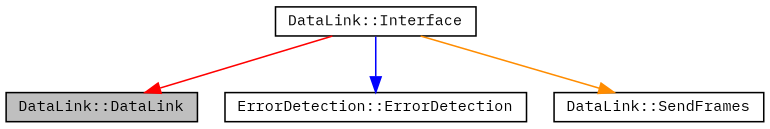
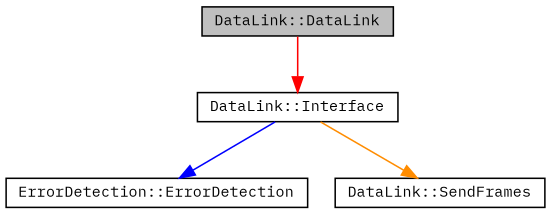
(246, 62) -> (298, 57)
